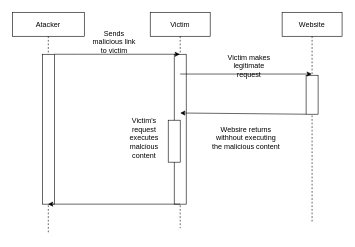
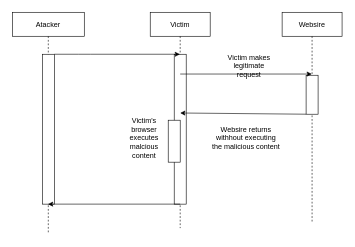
(312, 25) -> (312, 25)
(114, 42) -> none
(144, 138) -> (144, 138)
